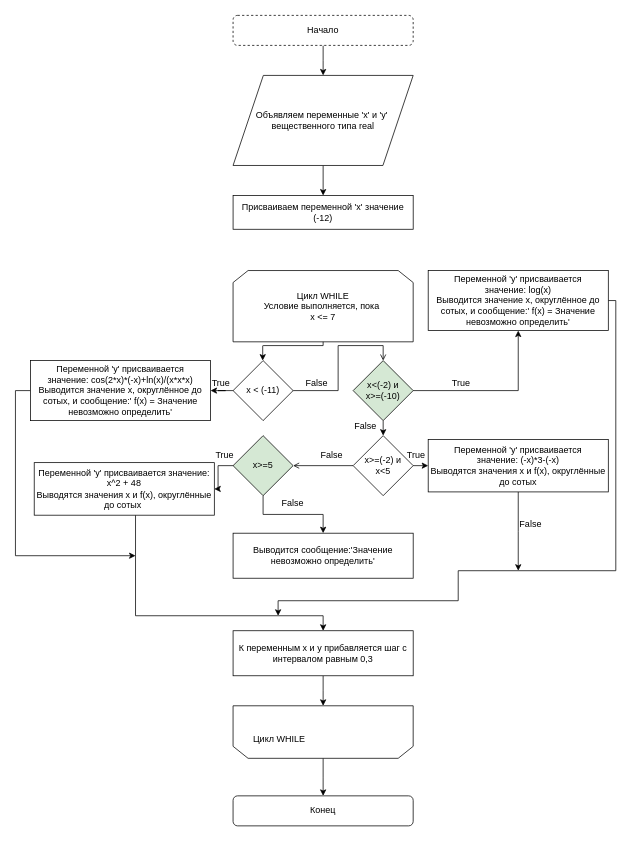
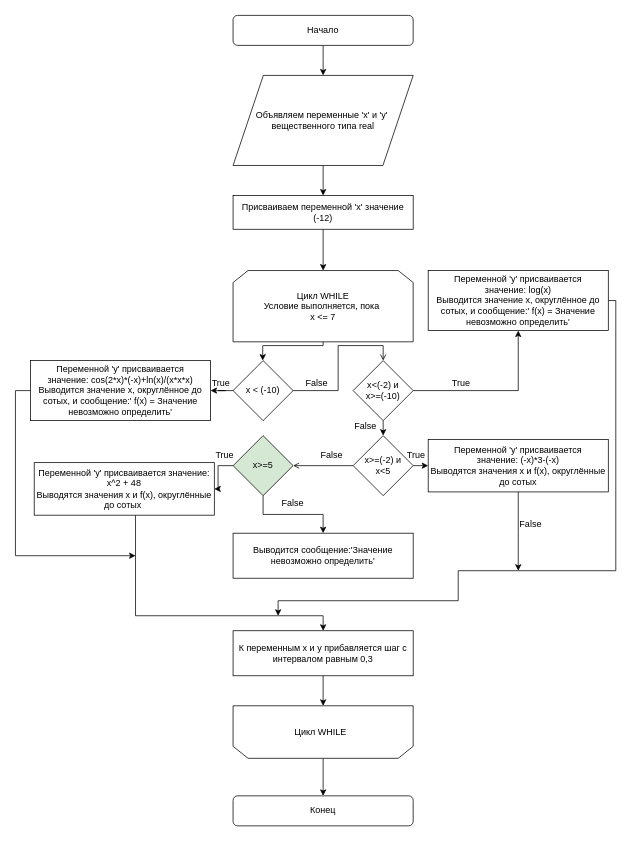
(323, 30) -> (323, 30)
none -> (323, 264)
(263, 390) -> (263, 390)
(383, 390) -> (383, 390)
(285, 739) -> (327, 732)
